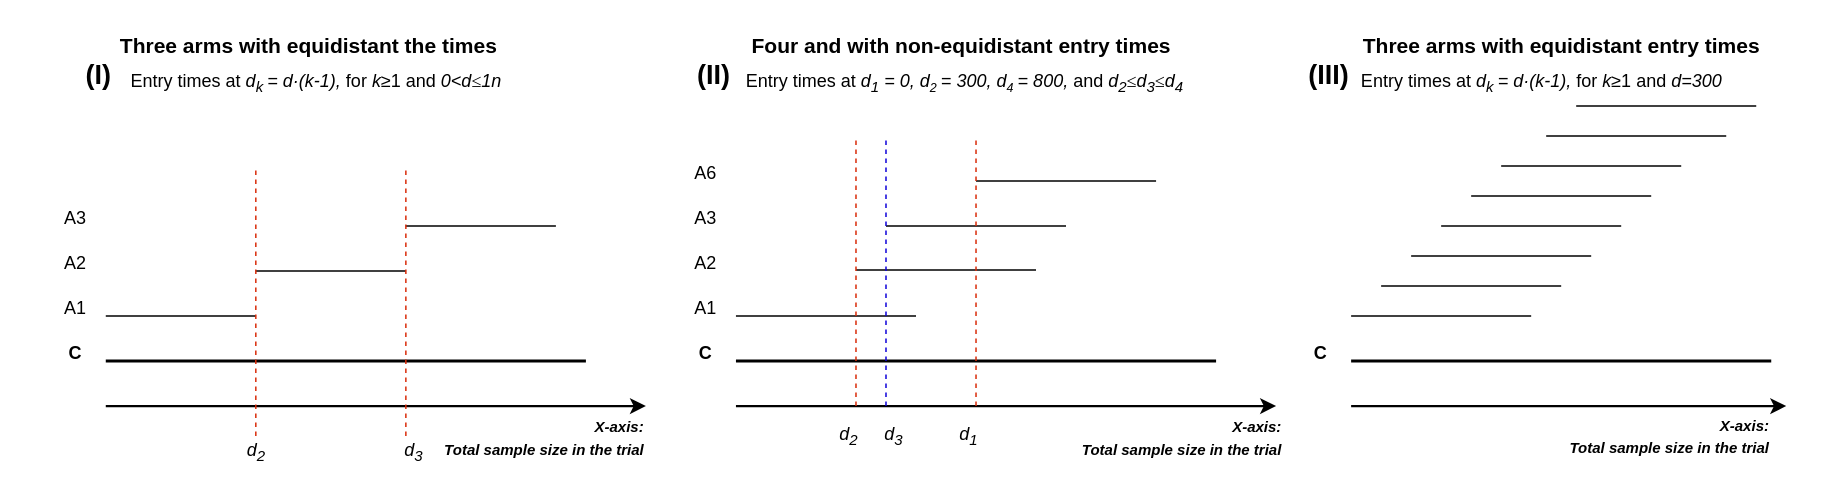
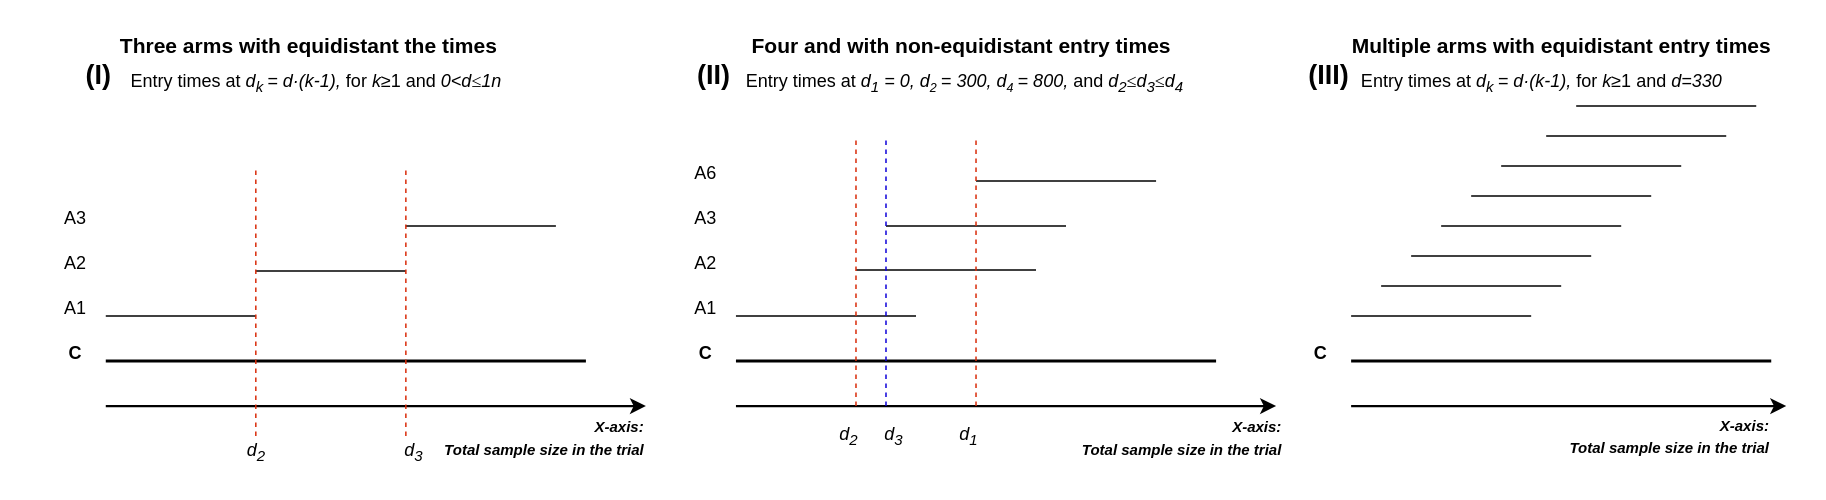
(1562, 46) -> (1562, 46)
(1577, 83) -> (1577, 83)
